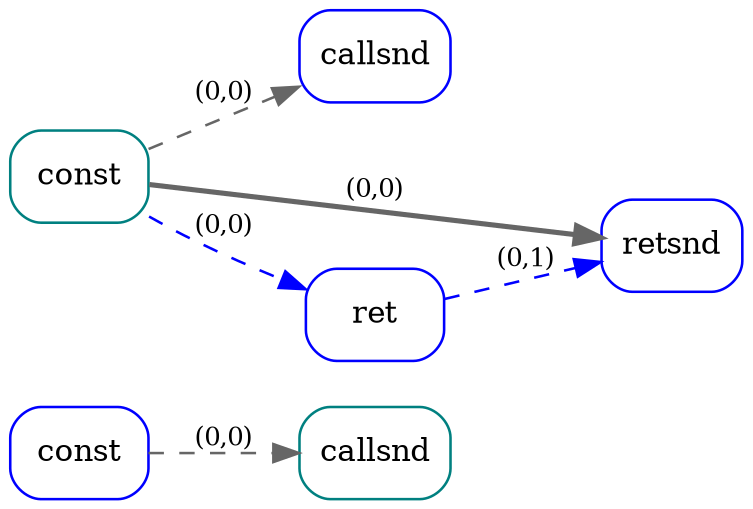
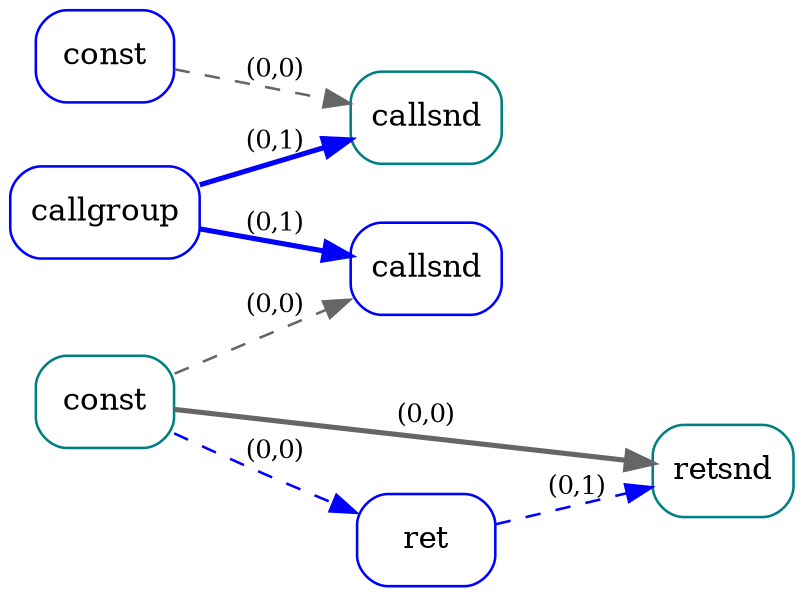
none -> (105, 212)
(672, 246) -> (723, 471)
